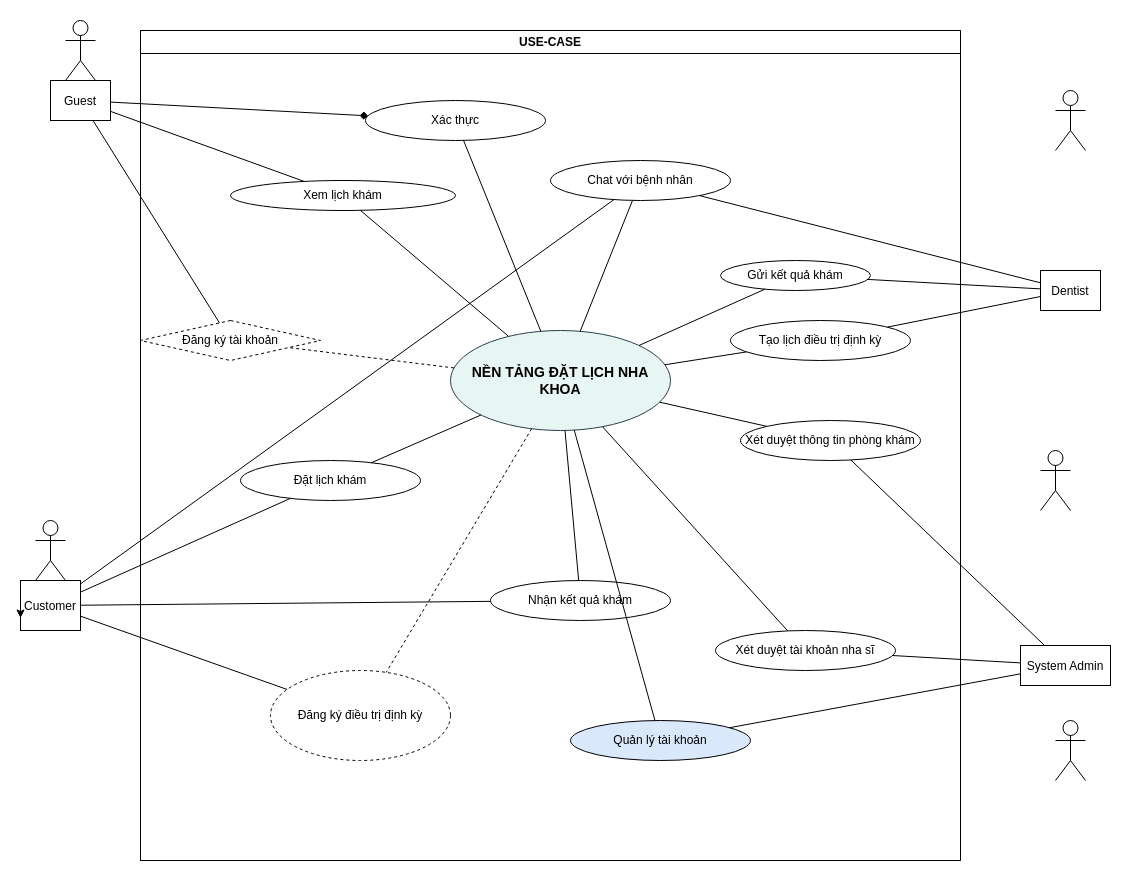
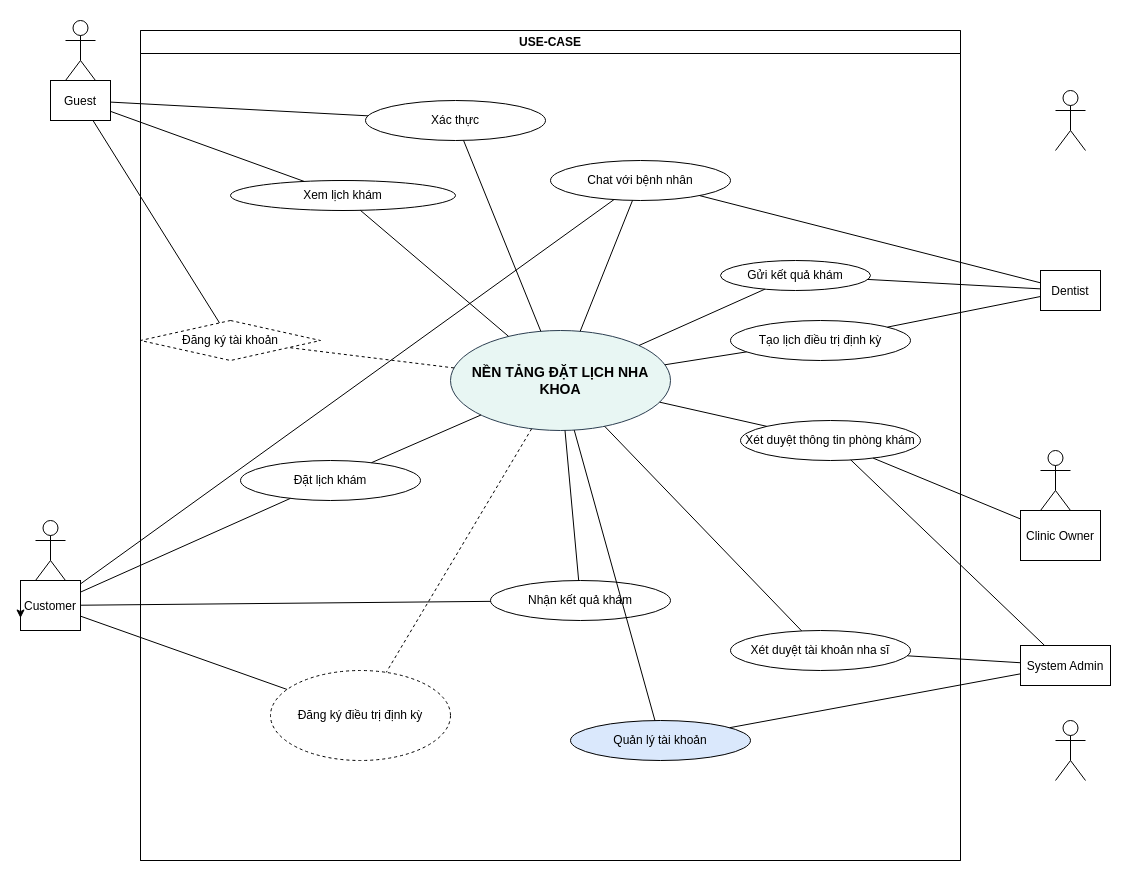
(359, 115) -> (363, 116)
none -> (947, 489)
none -> (1061, 536)
(806, 651) -> (821, 651)
